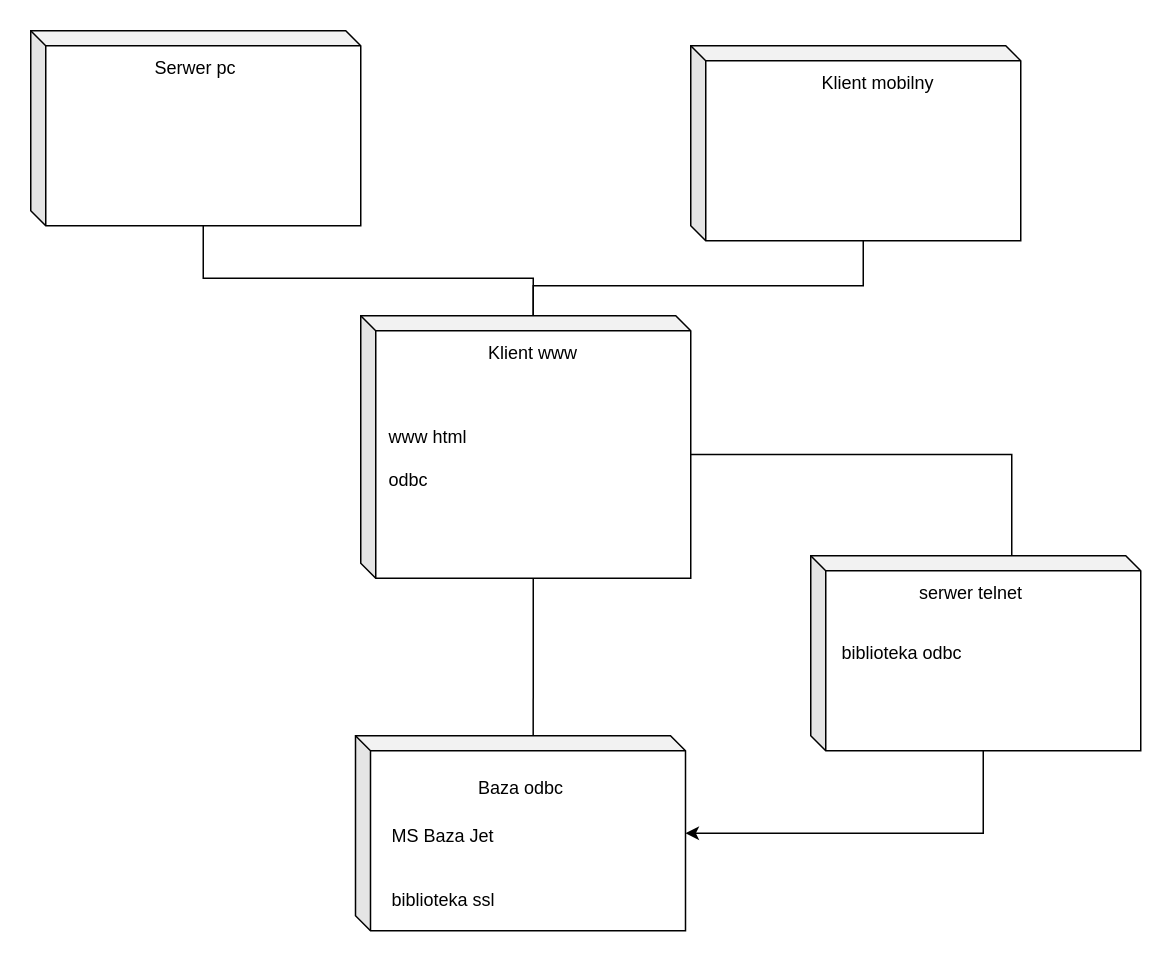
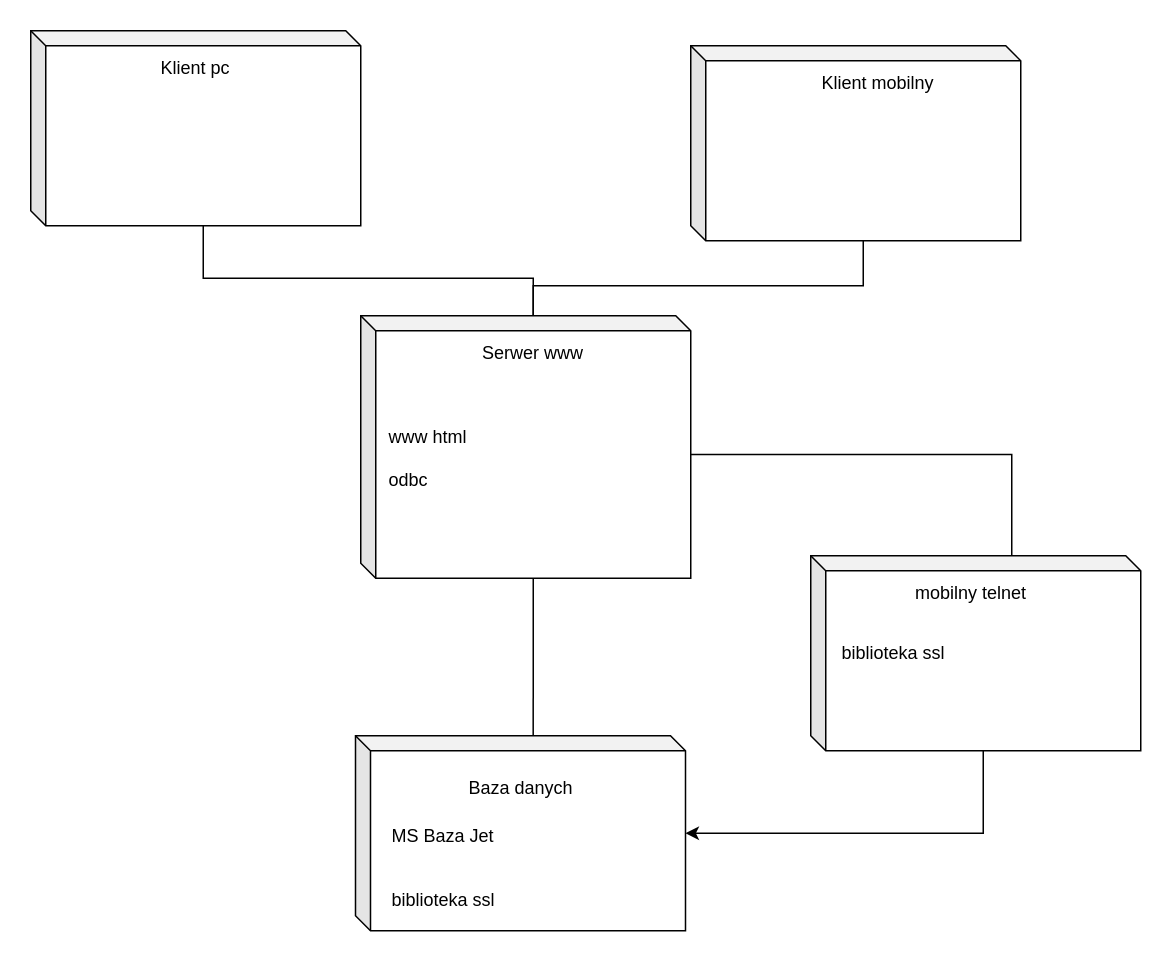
(196, 68) -> (196, 68)
(533, 353) -> (533, 353)
(971, 593) -> (971, 593)
(908, 653) -> (901, 653)
(521, 788) -> (521, 788)
